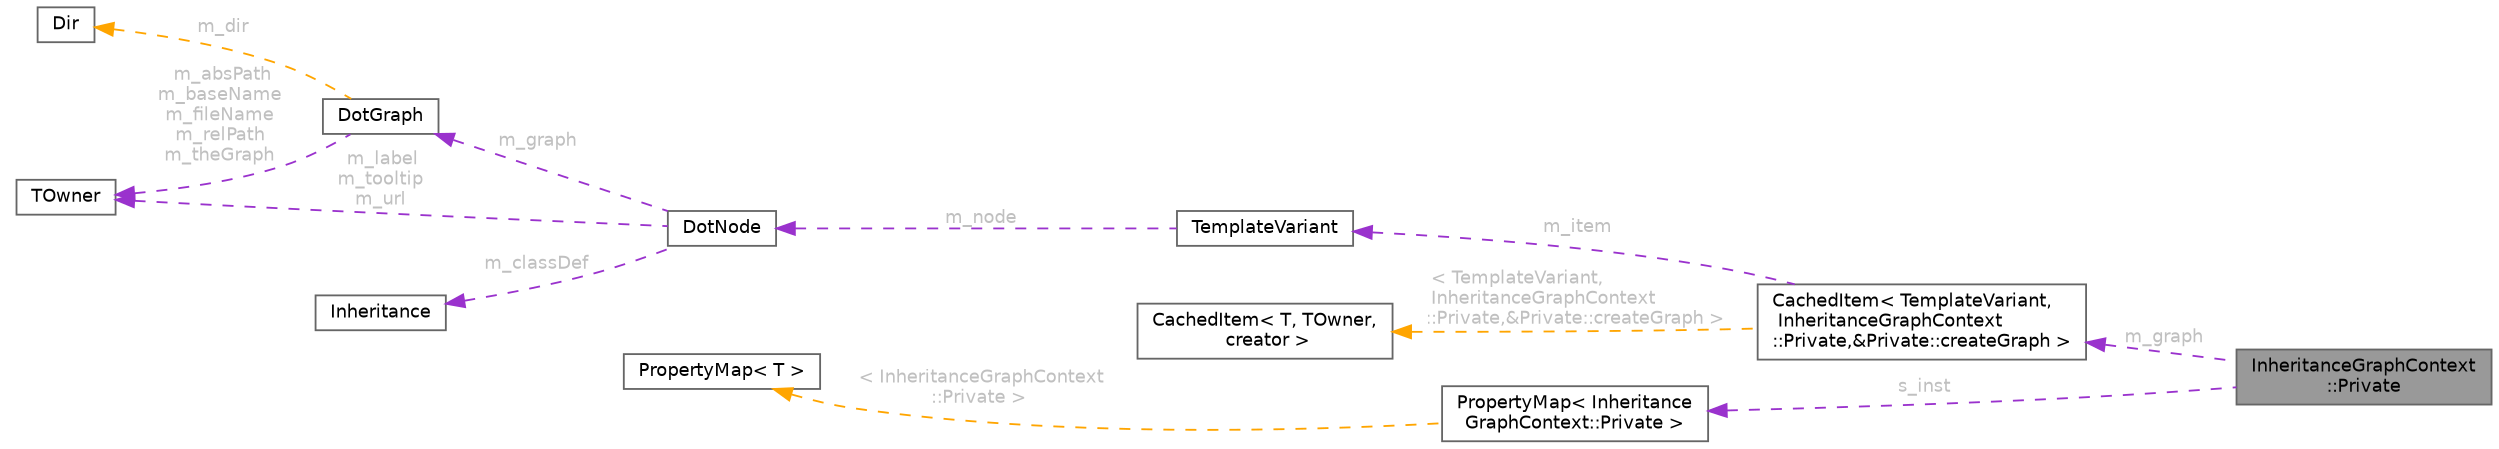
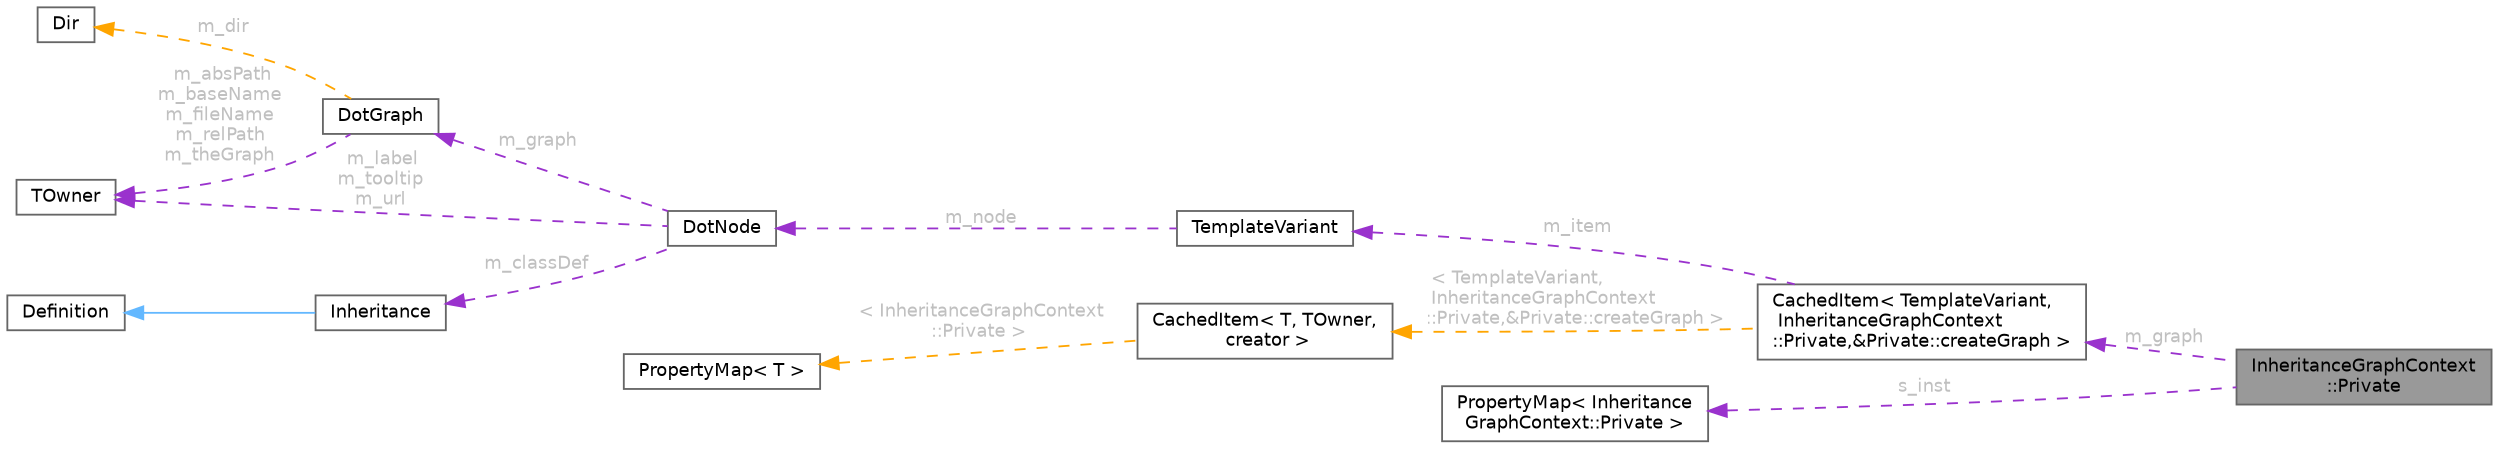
none -> (66, 313)
(1115, 428) -> (988, 352)
